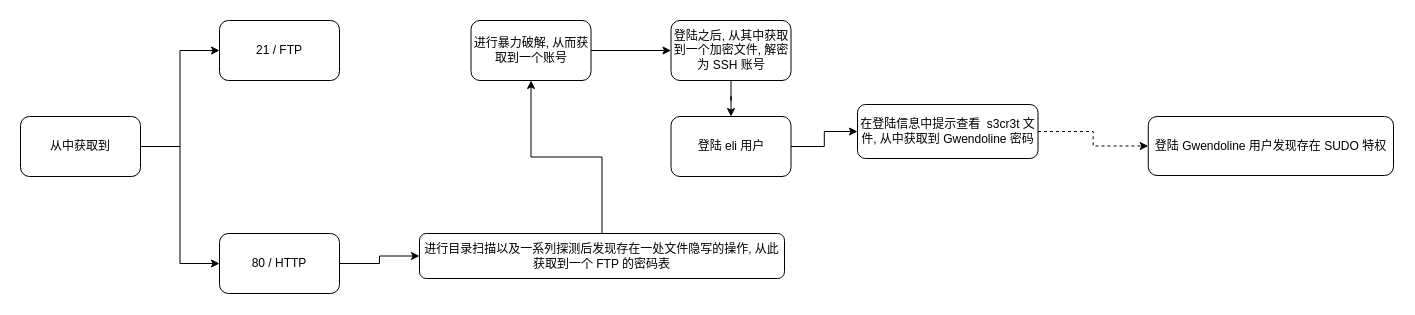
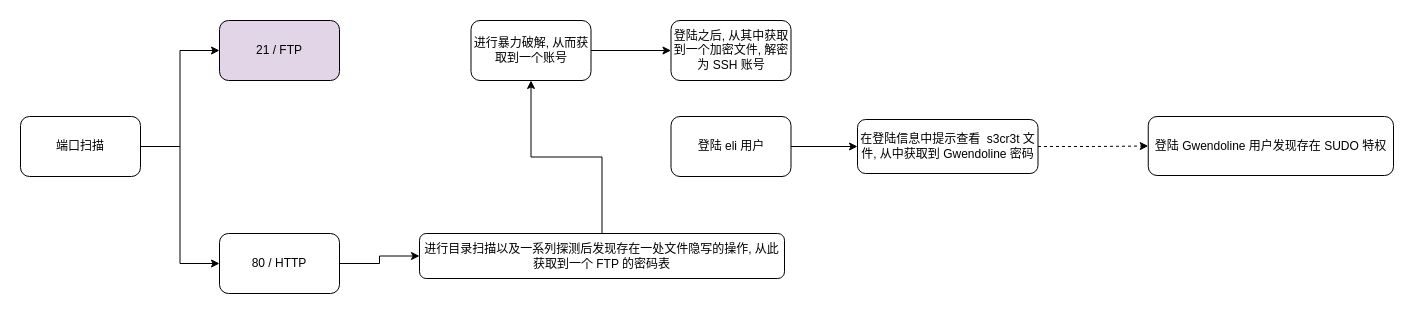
(280, 51) -> (280, 51)
(731, 99) -> none
(948, 132) -> (948, 147)
(81, 147) -> (81, 147)
